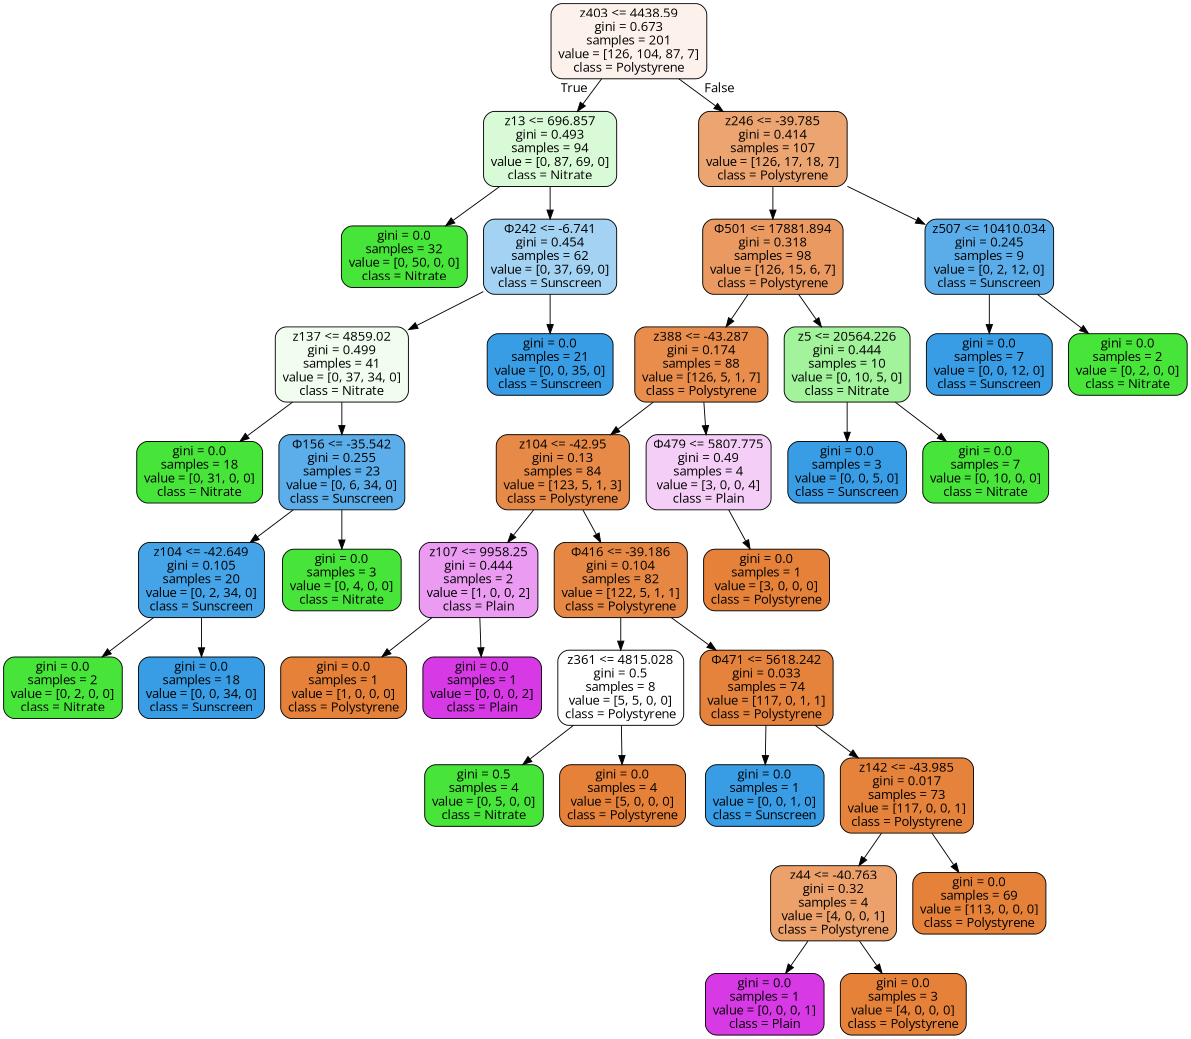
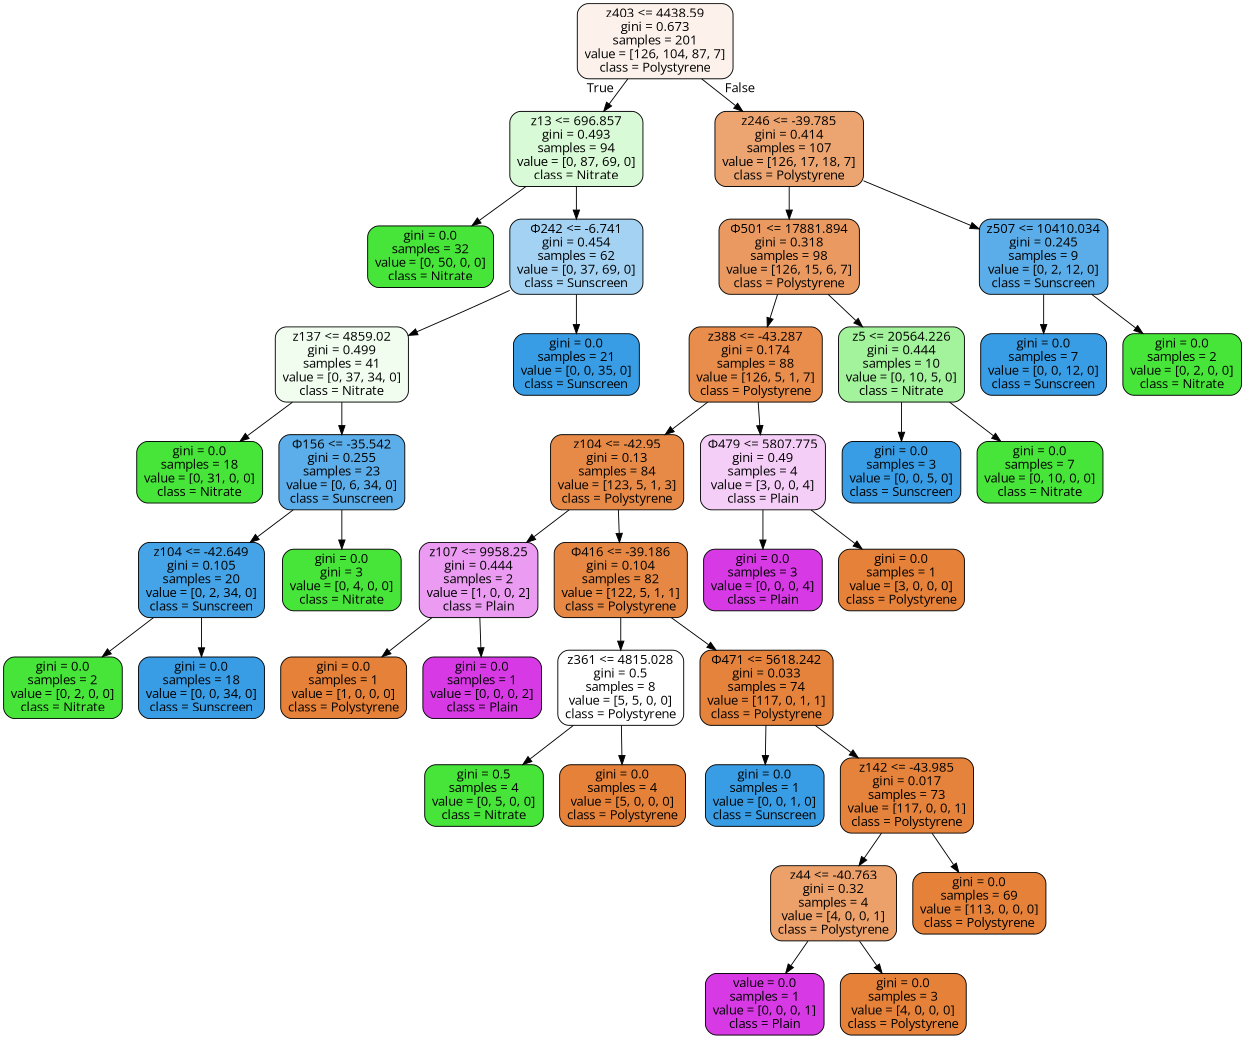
(342, 580) -> (342, 580)
none -> (763, 580)
(765, 1004) -> (765, 1004)
